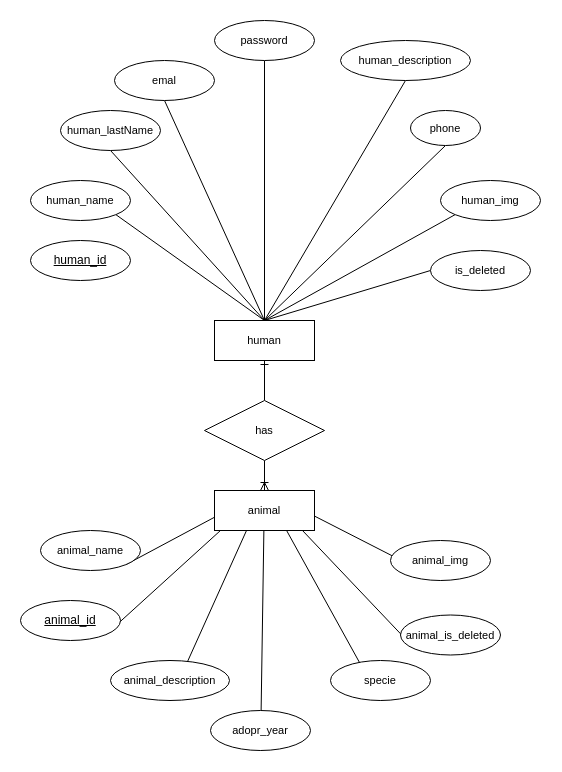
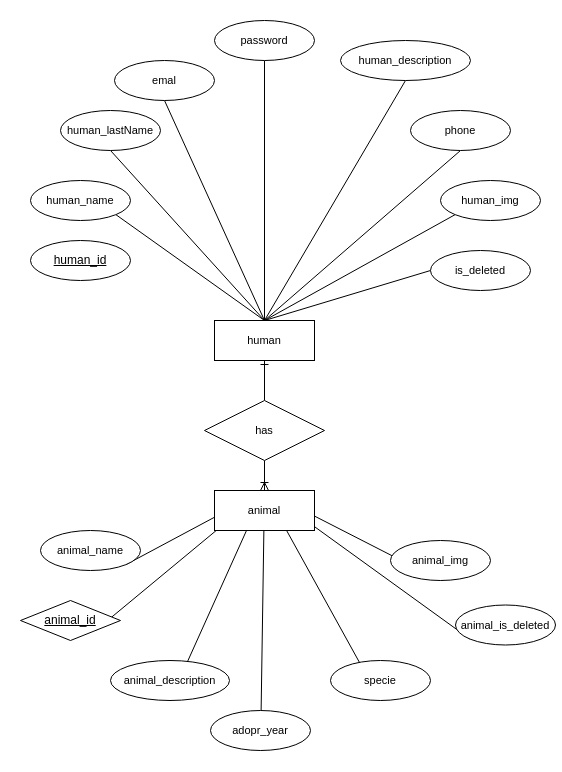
(446, 128) -> (461, 131)
(71, 621) -> (71, 621)
(451, 635) -> (506, 625)
